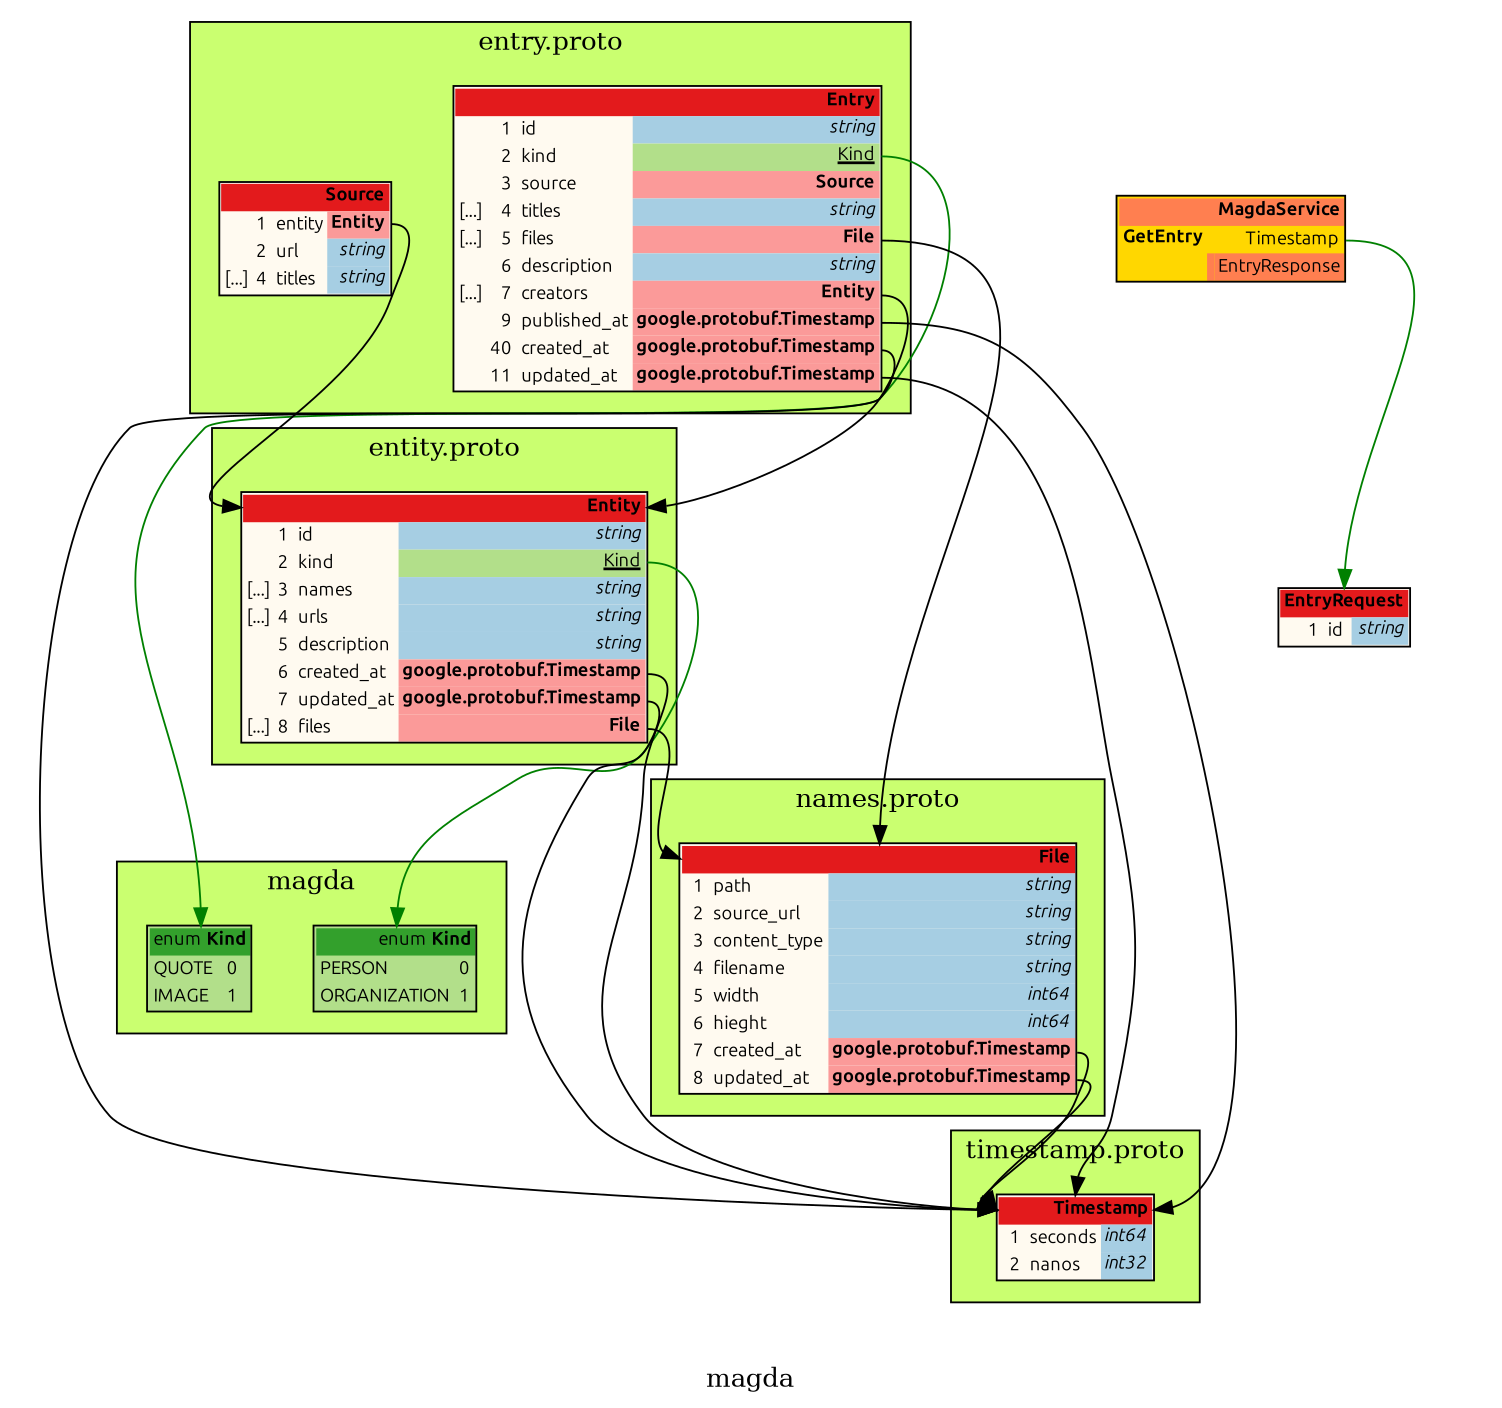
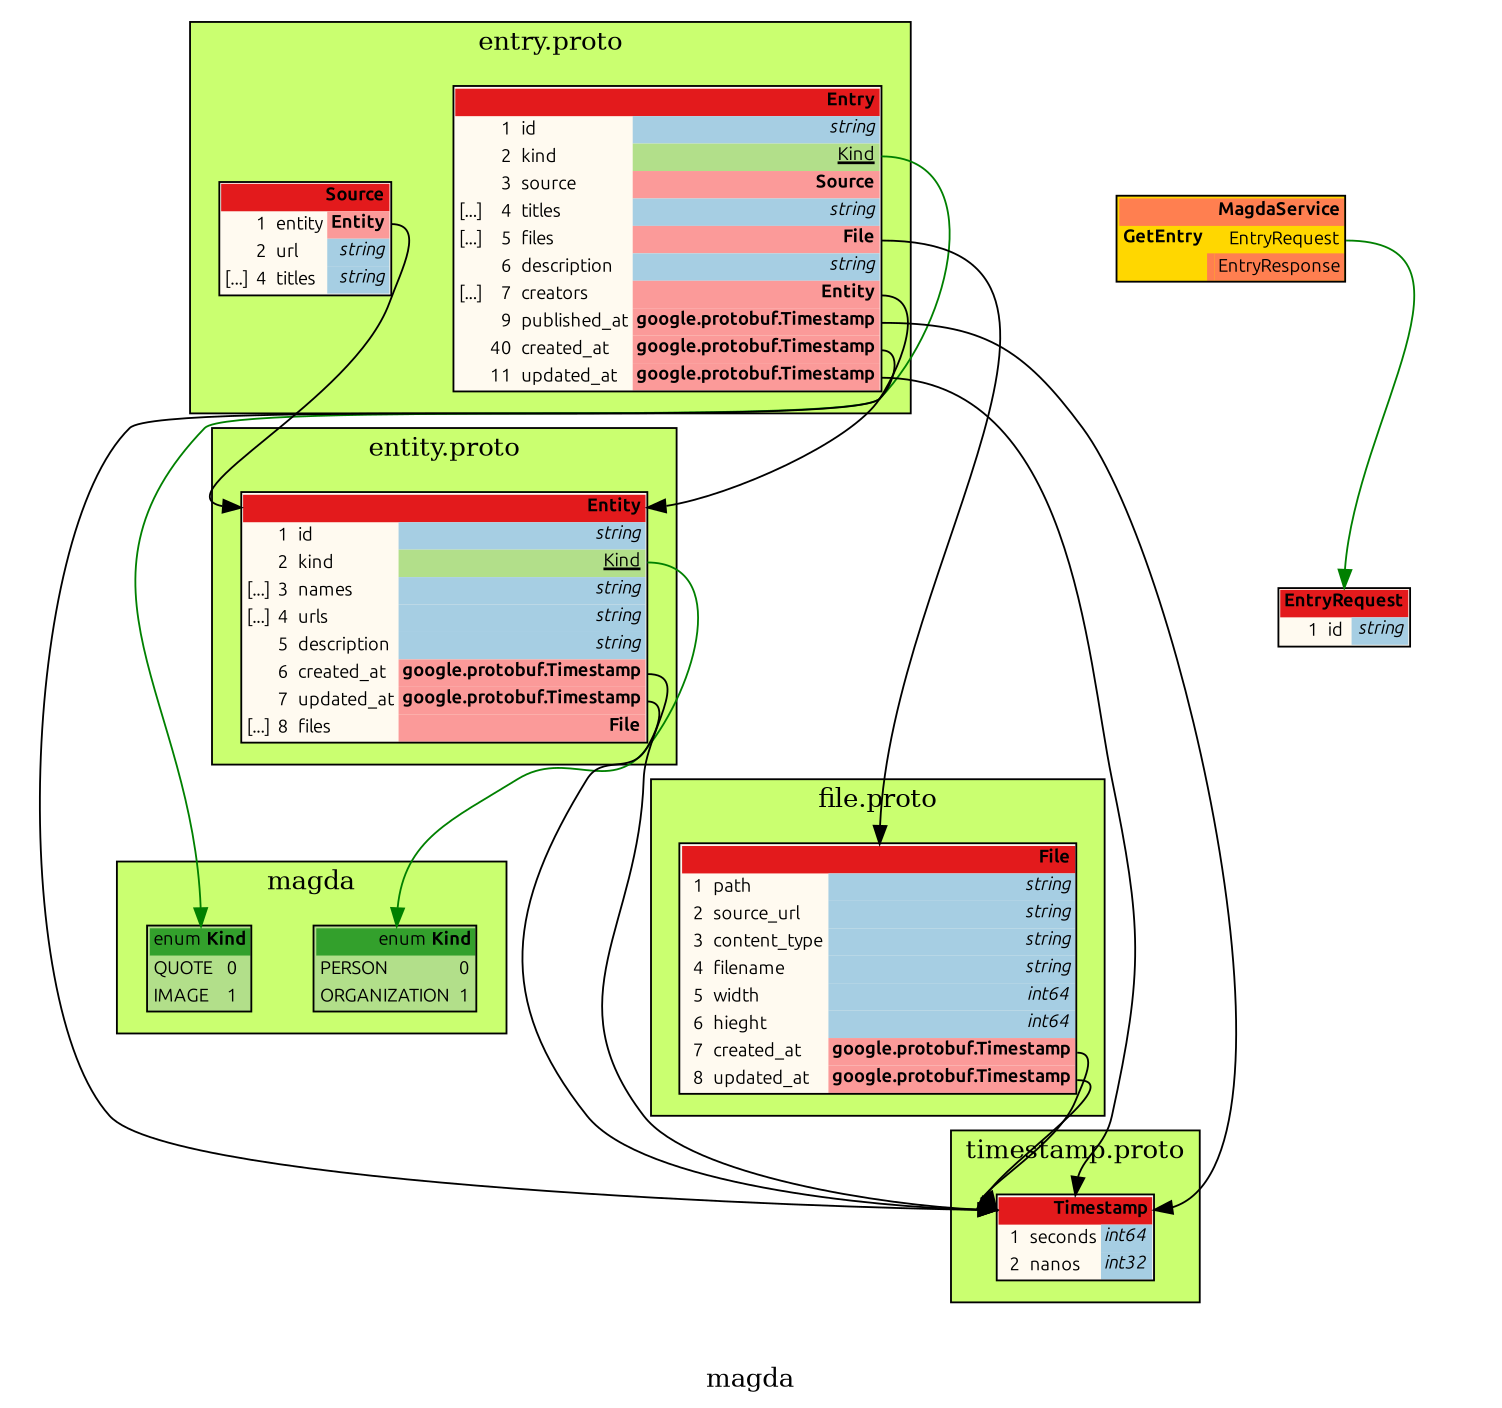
(1293, 239) -> (1285, 239)
(664, 791) -> none
(878, 800) -> (878, 800)
